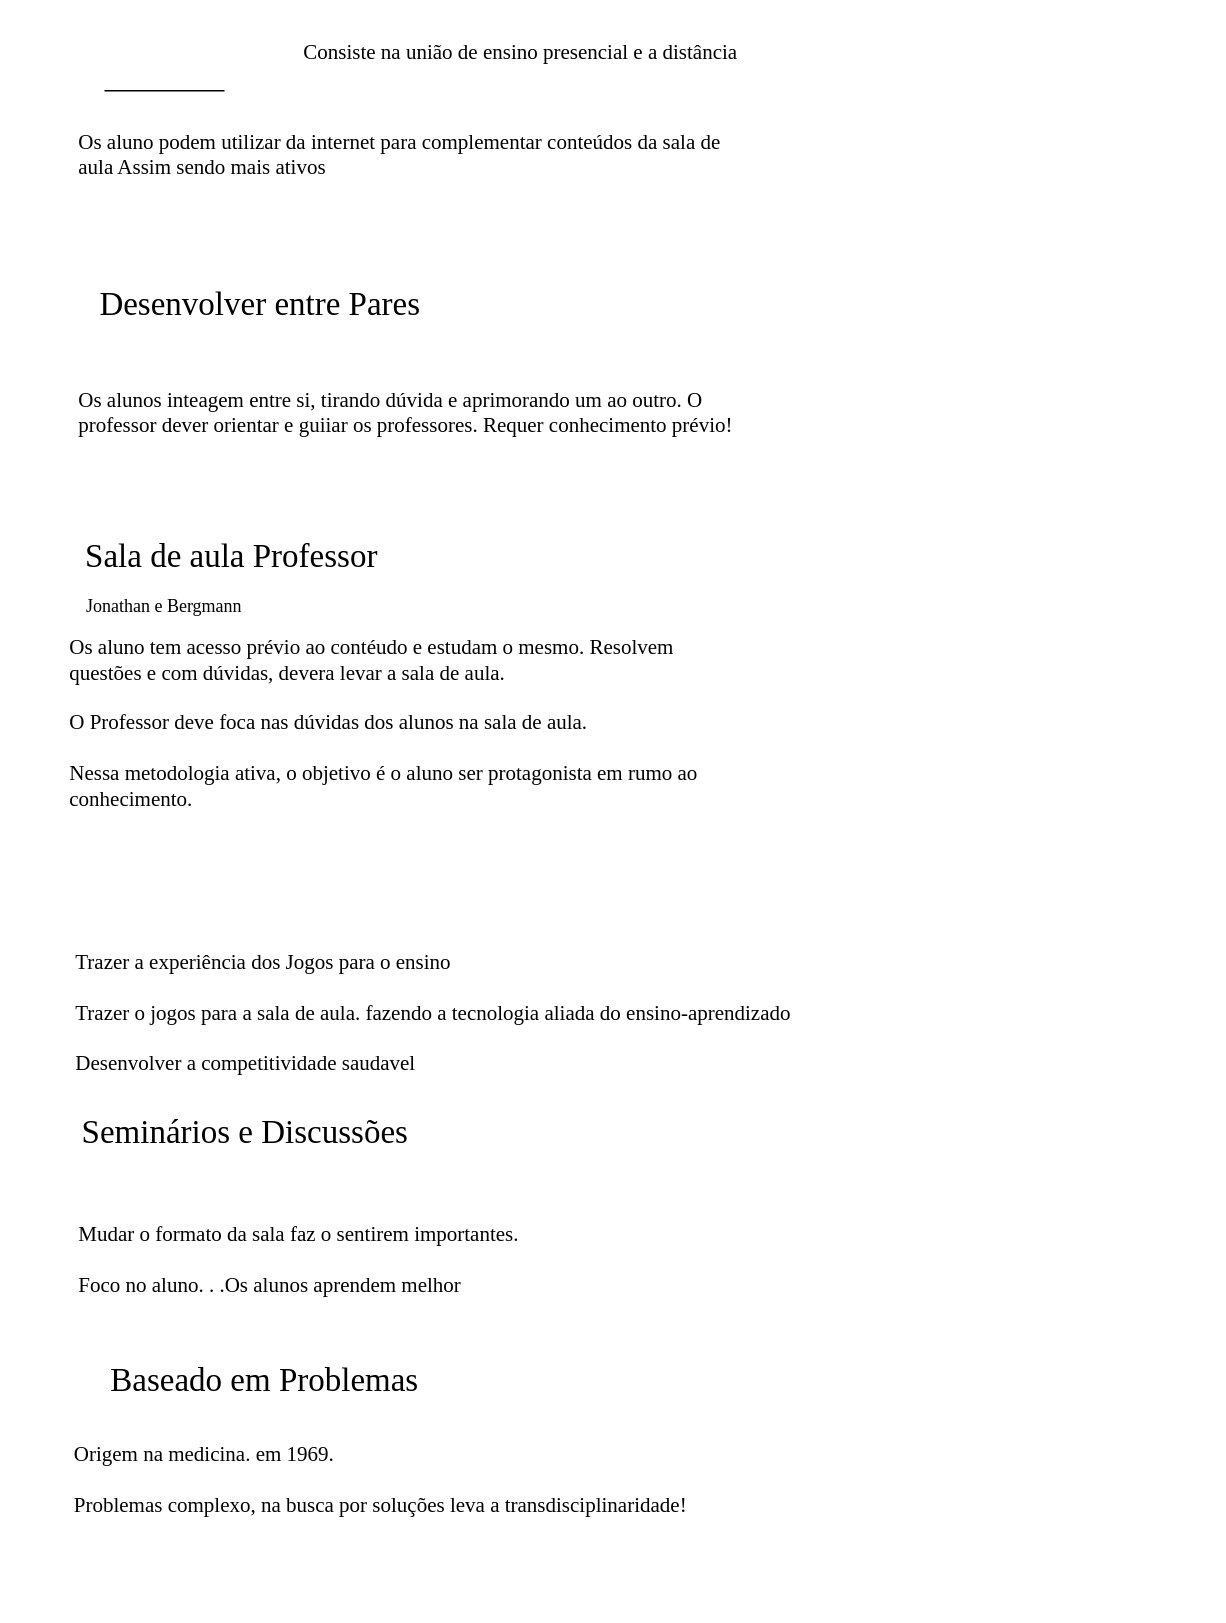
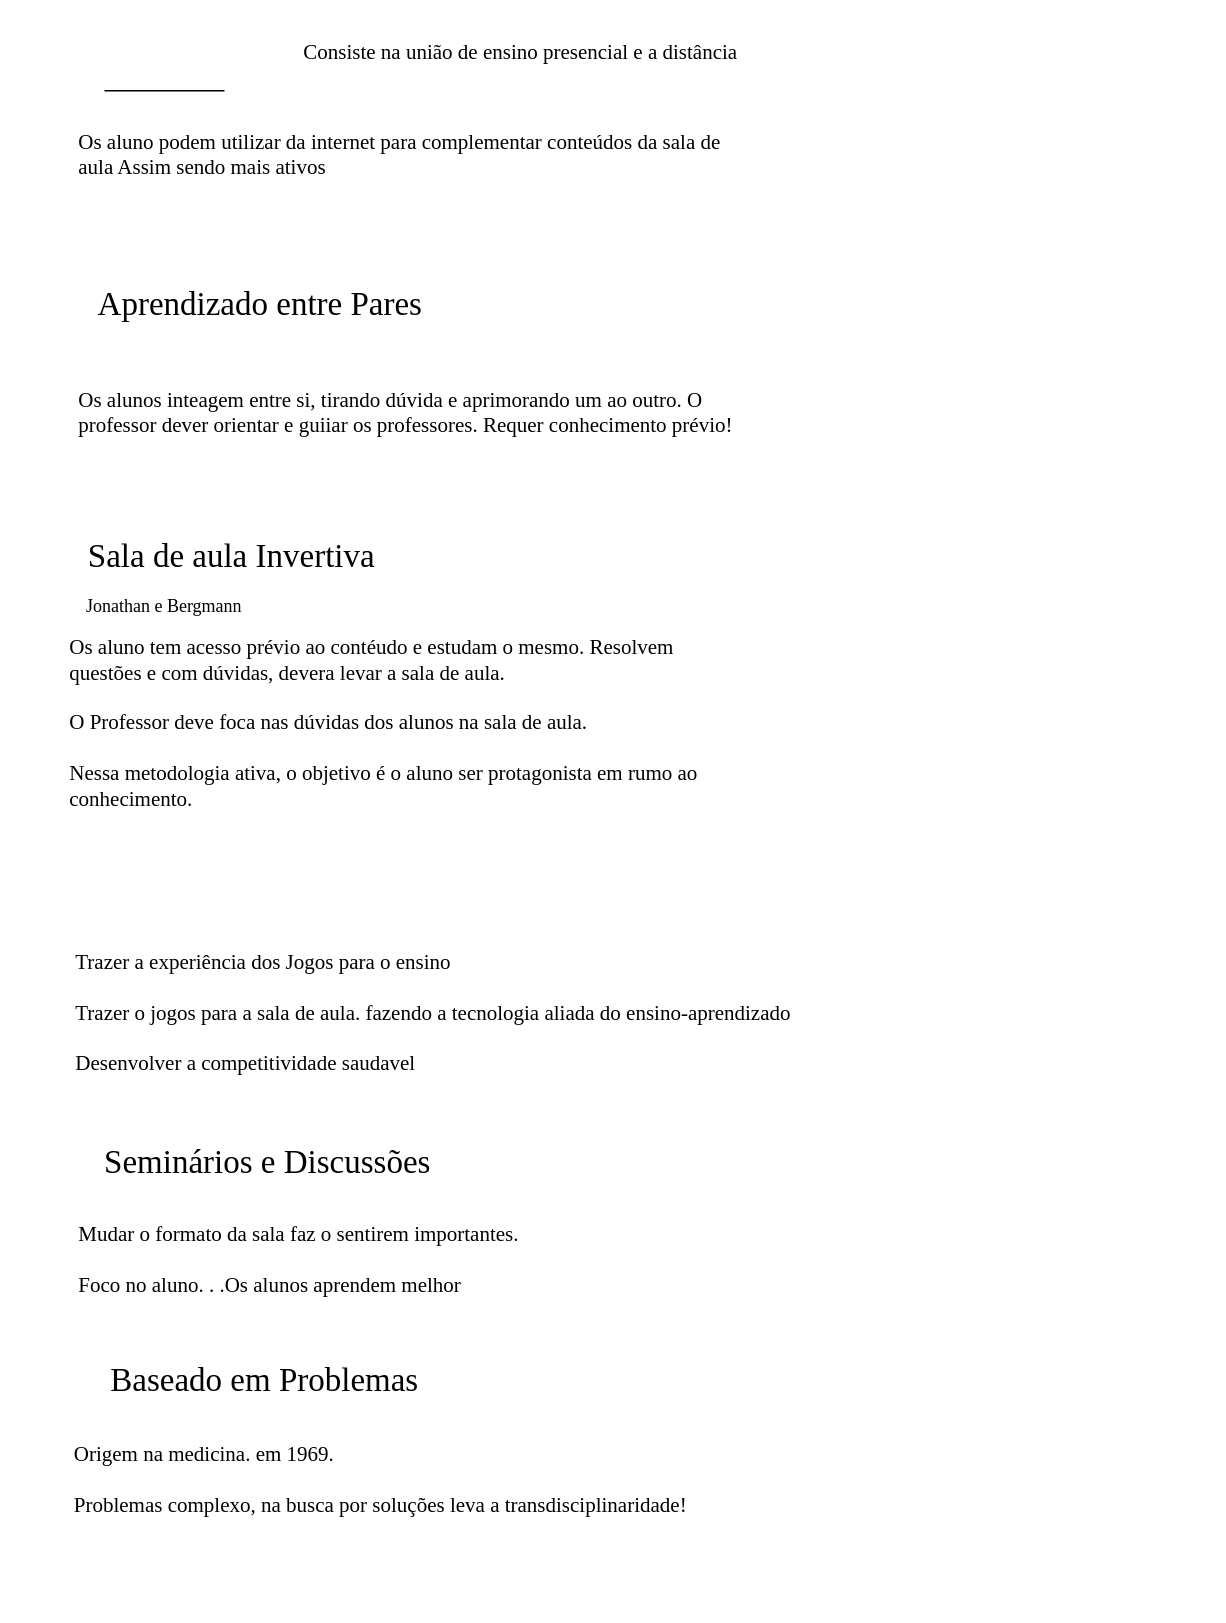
(260, 305) -> (260, 305)
(232, 557) -> (232, 557)
(245, 1133) -> (267, 1163)
